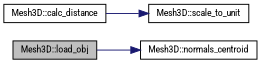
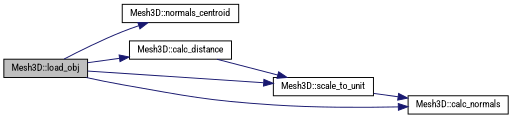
none -> (103, 61)
none -> (176, 77)
none -> (458, 105)
